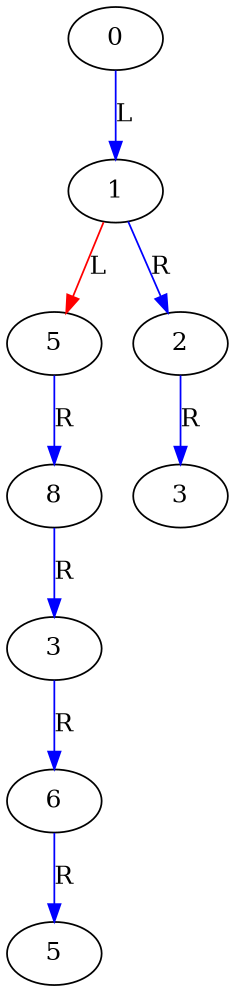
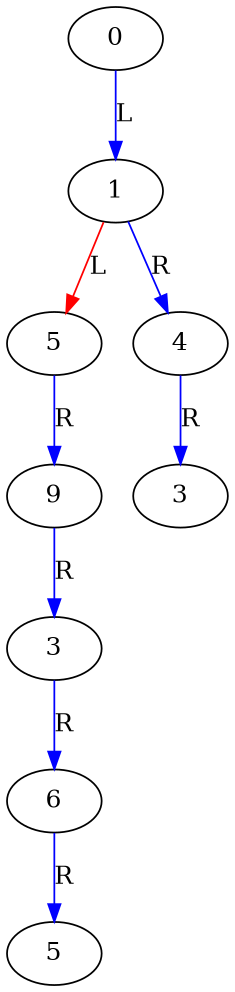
(181, 344) -> (181, 344)
(54, 496) -> (54, 496)
